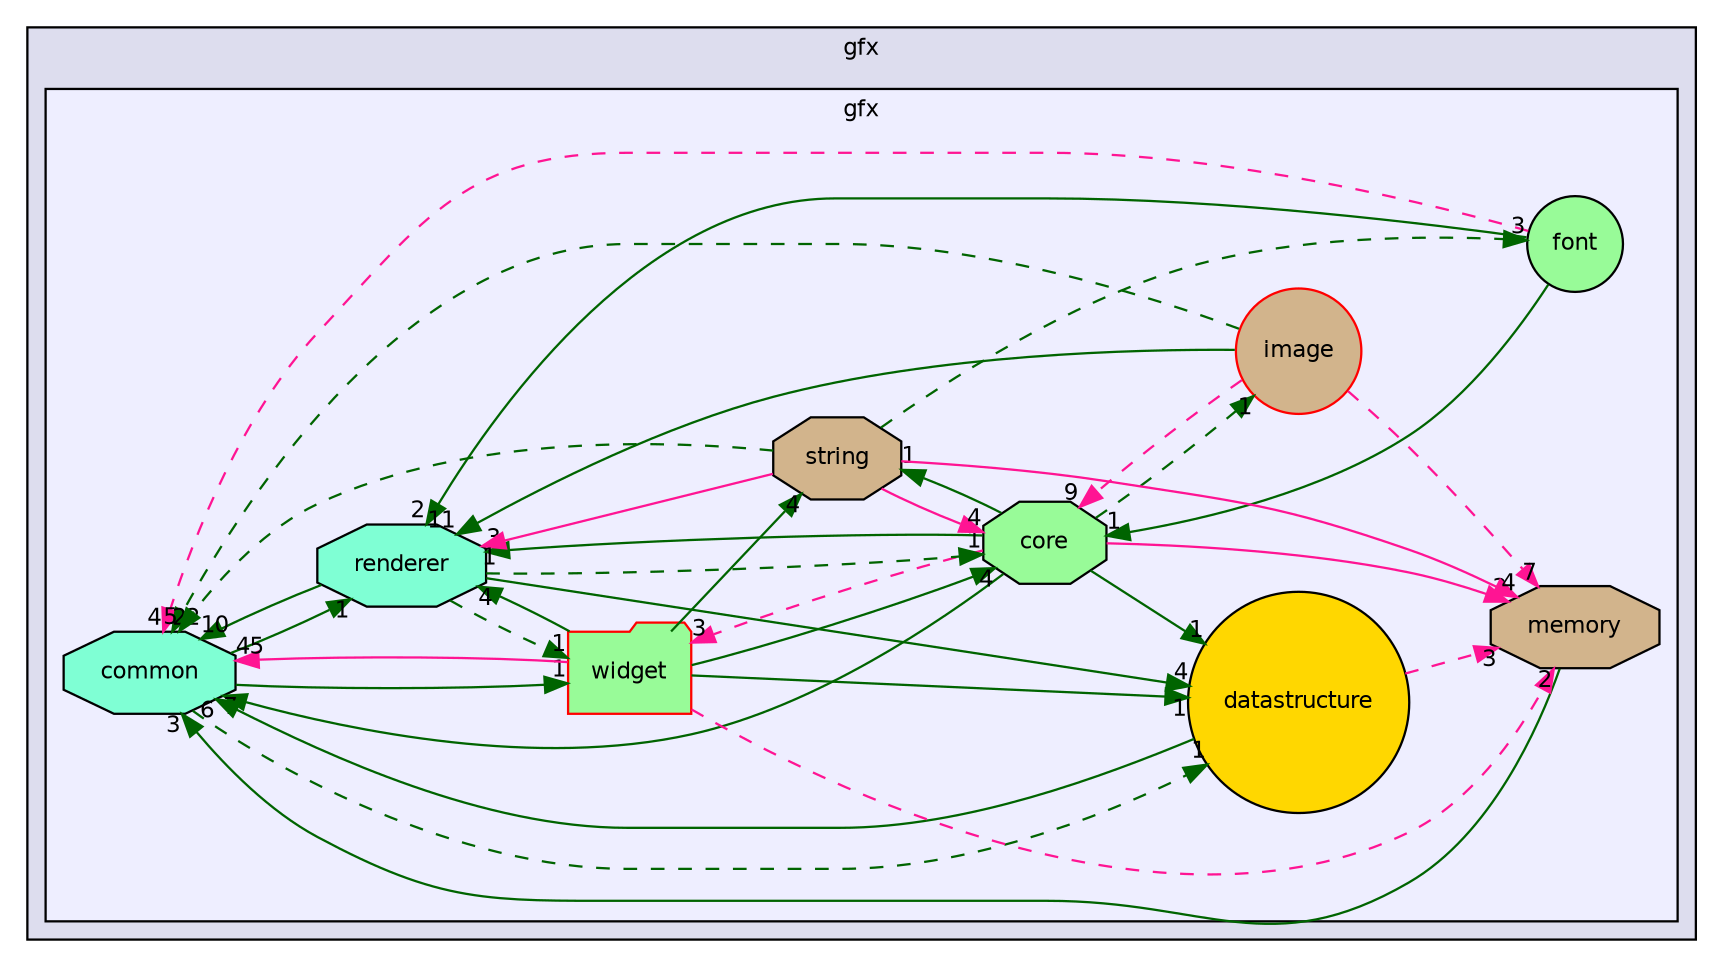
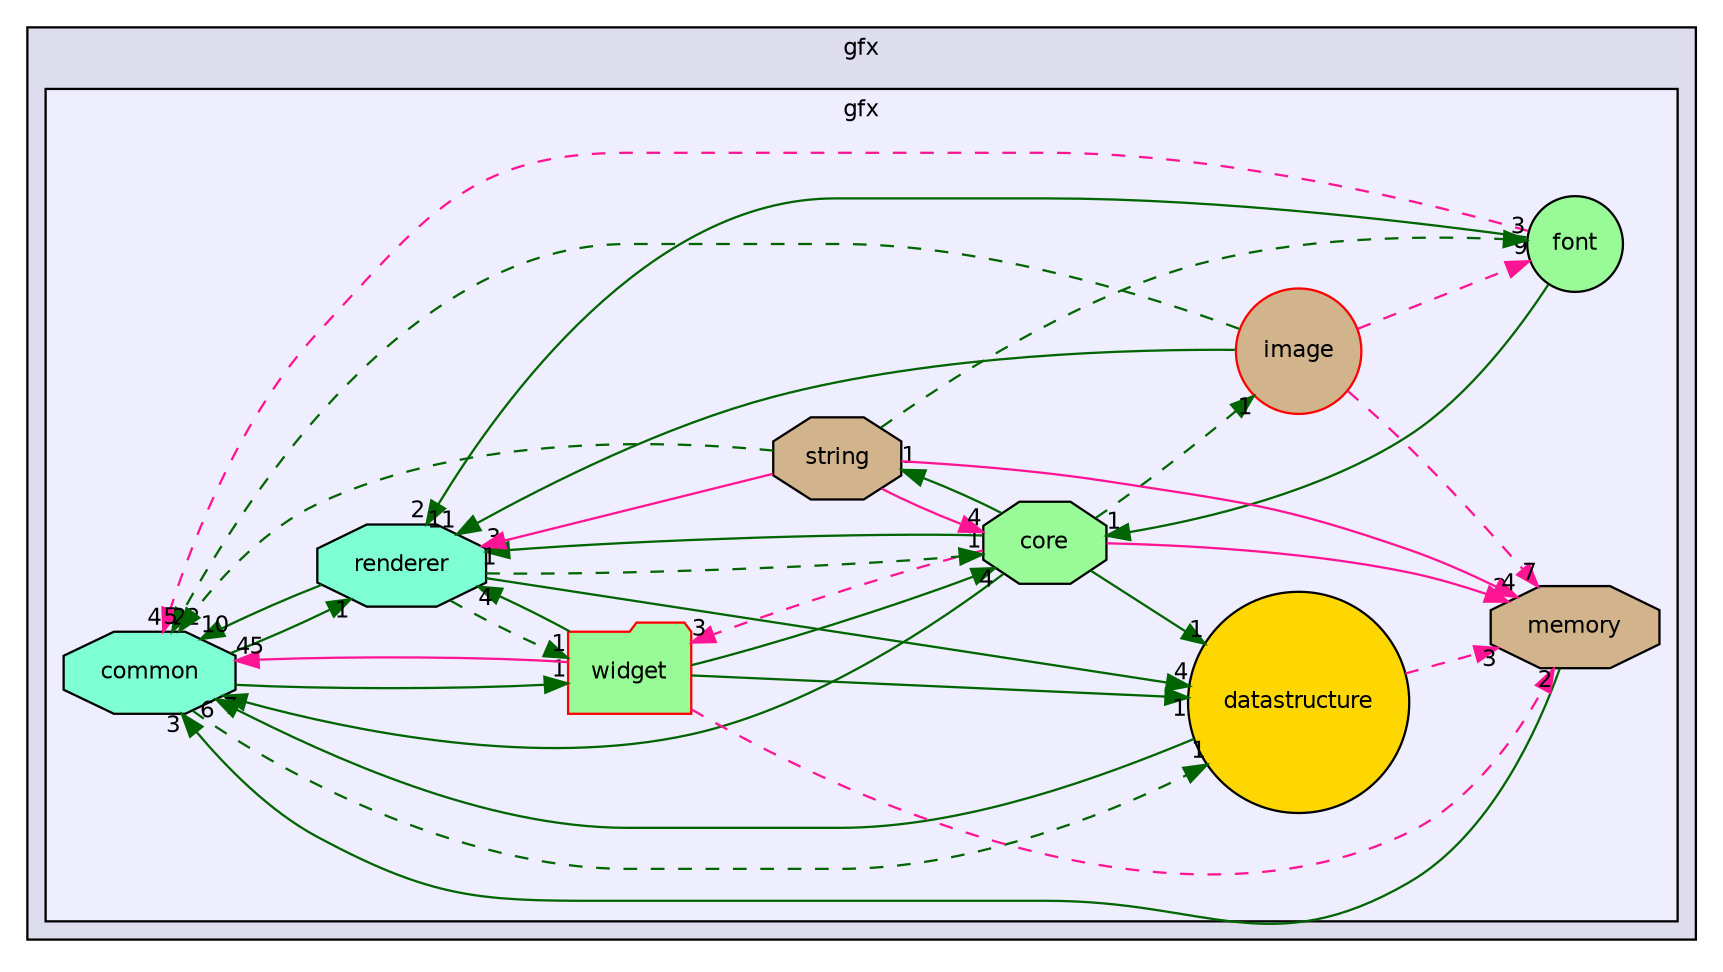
(1168, 434) -> (1433, 299)
(714, 586) -> none
